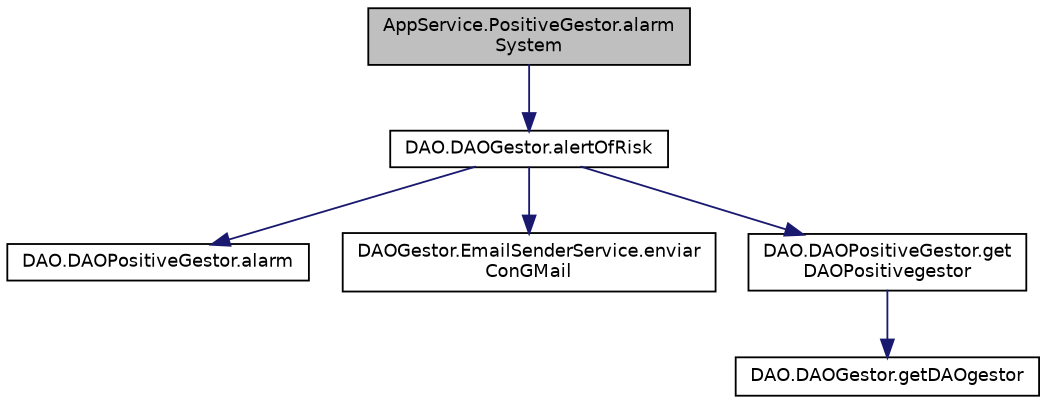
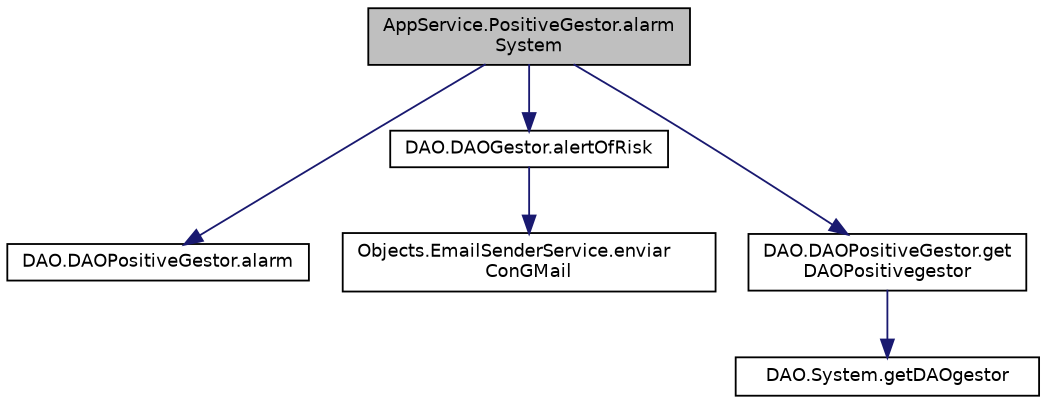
(683, 198) -> (704, 143)
(353, 203) -> (342, 149)
(529, 262) -> (529, 262)
(887, 377) -> (887, 377)
